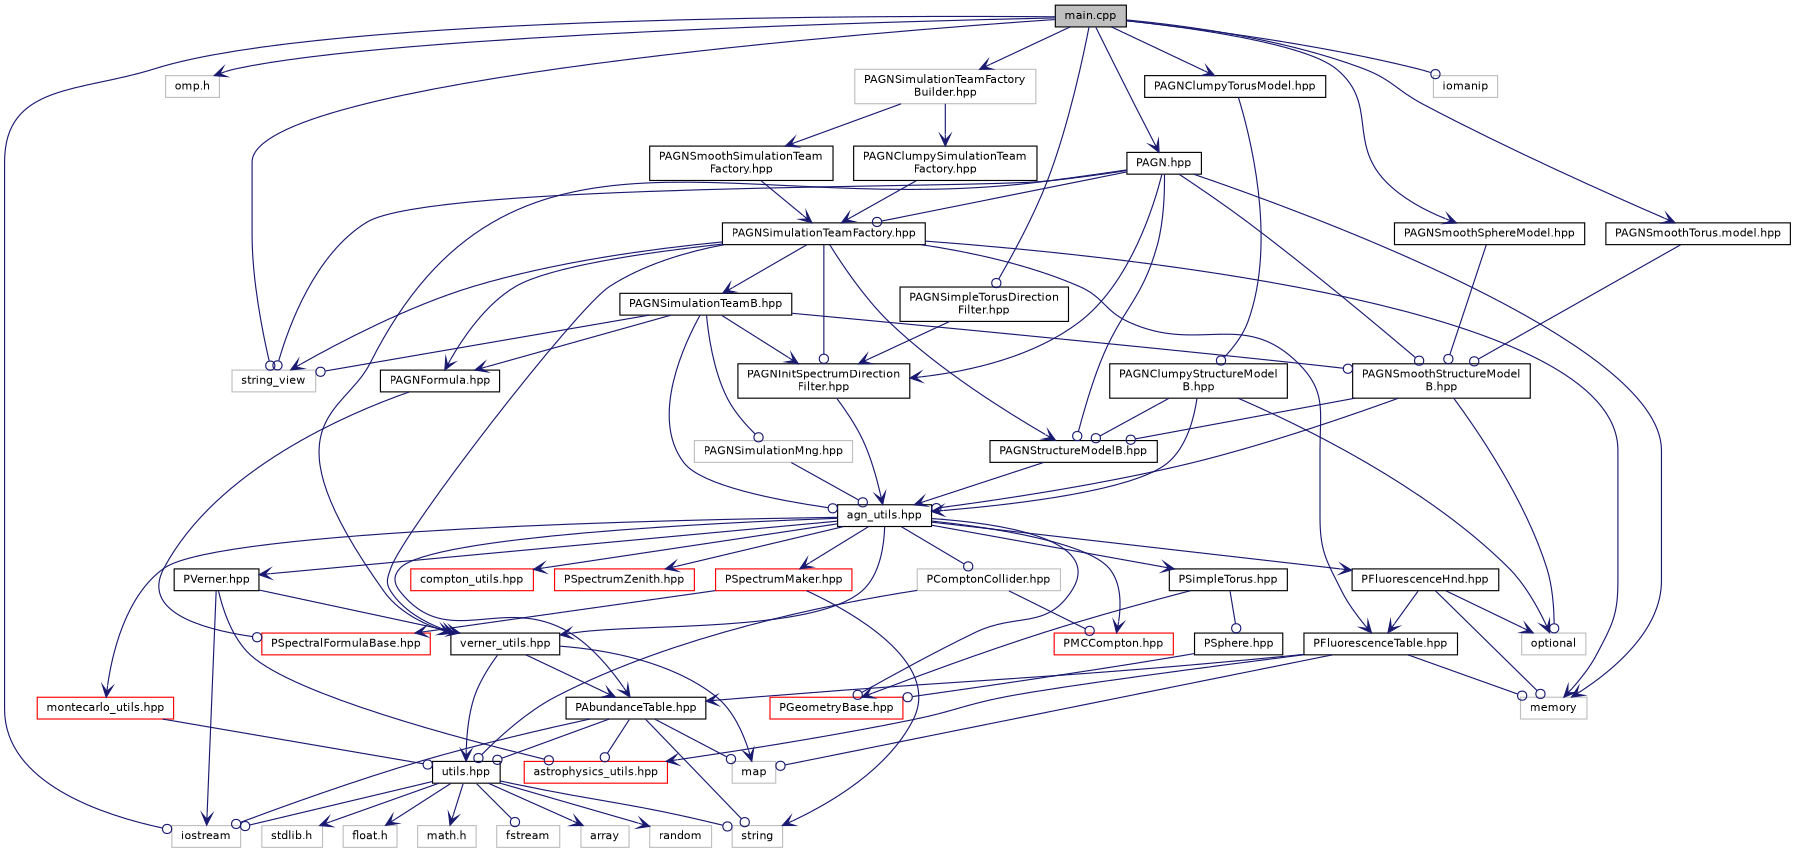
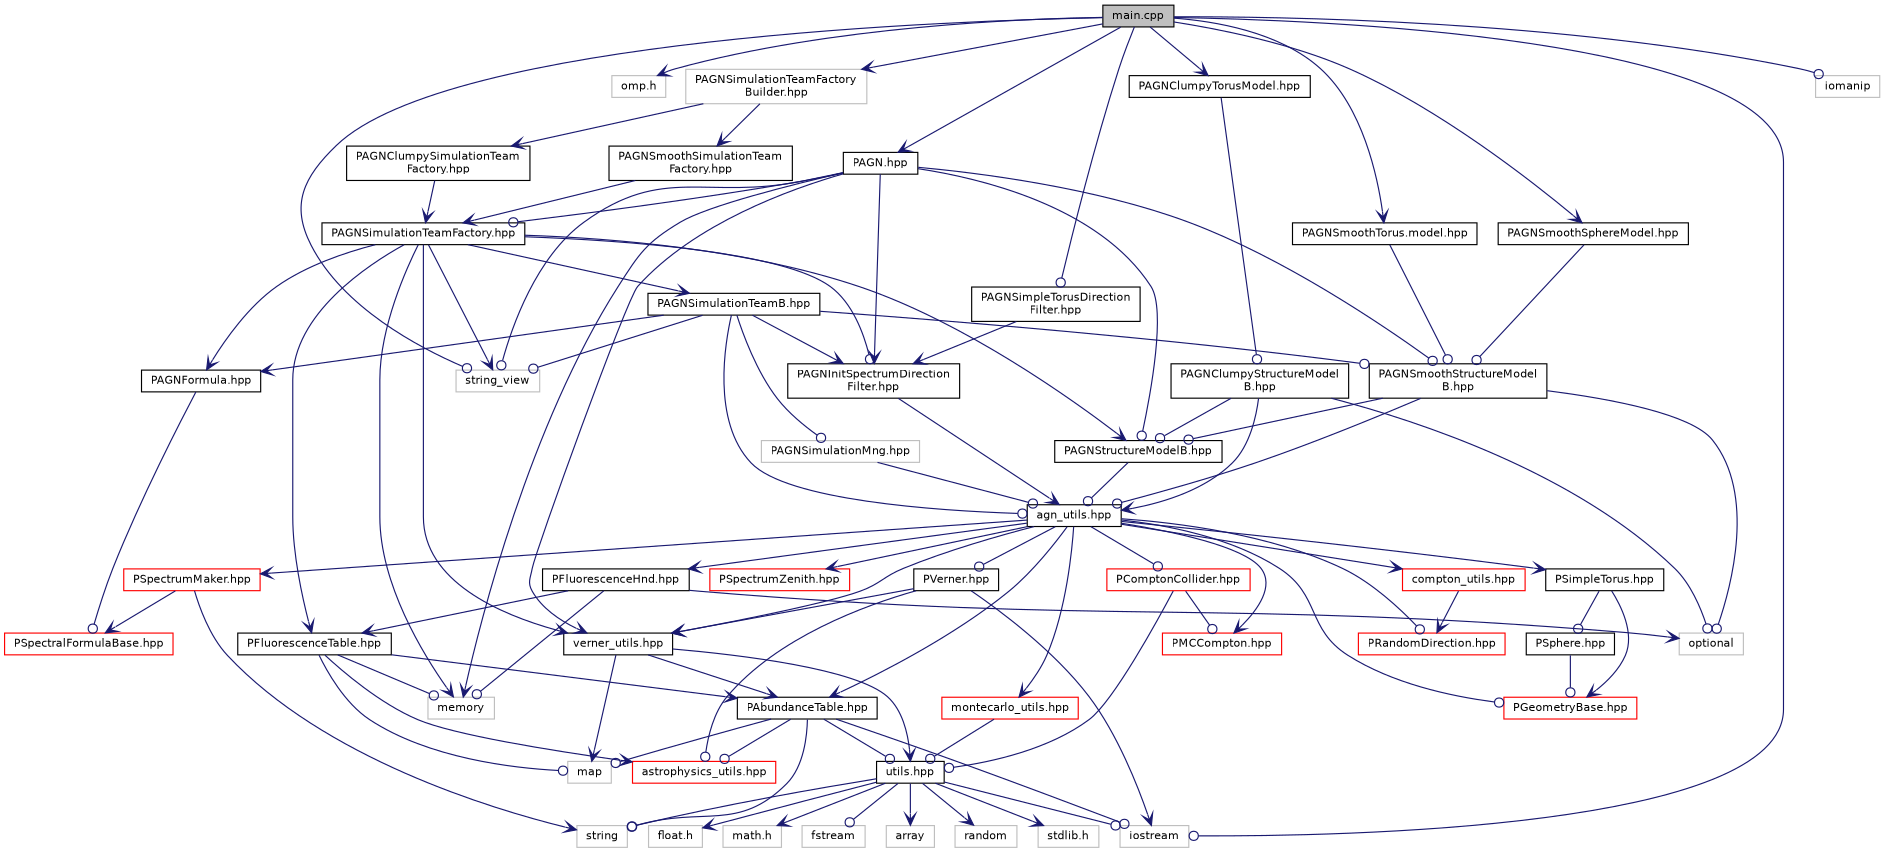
(985, 482) -> (1110, 480)
(1408, 489) -> (1542, 477)
(554, 547) -> (1019, 546)
(989, 580) -> (1178, 580)
none -> (1432, 644)
